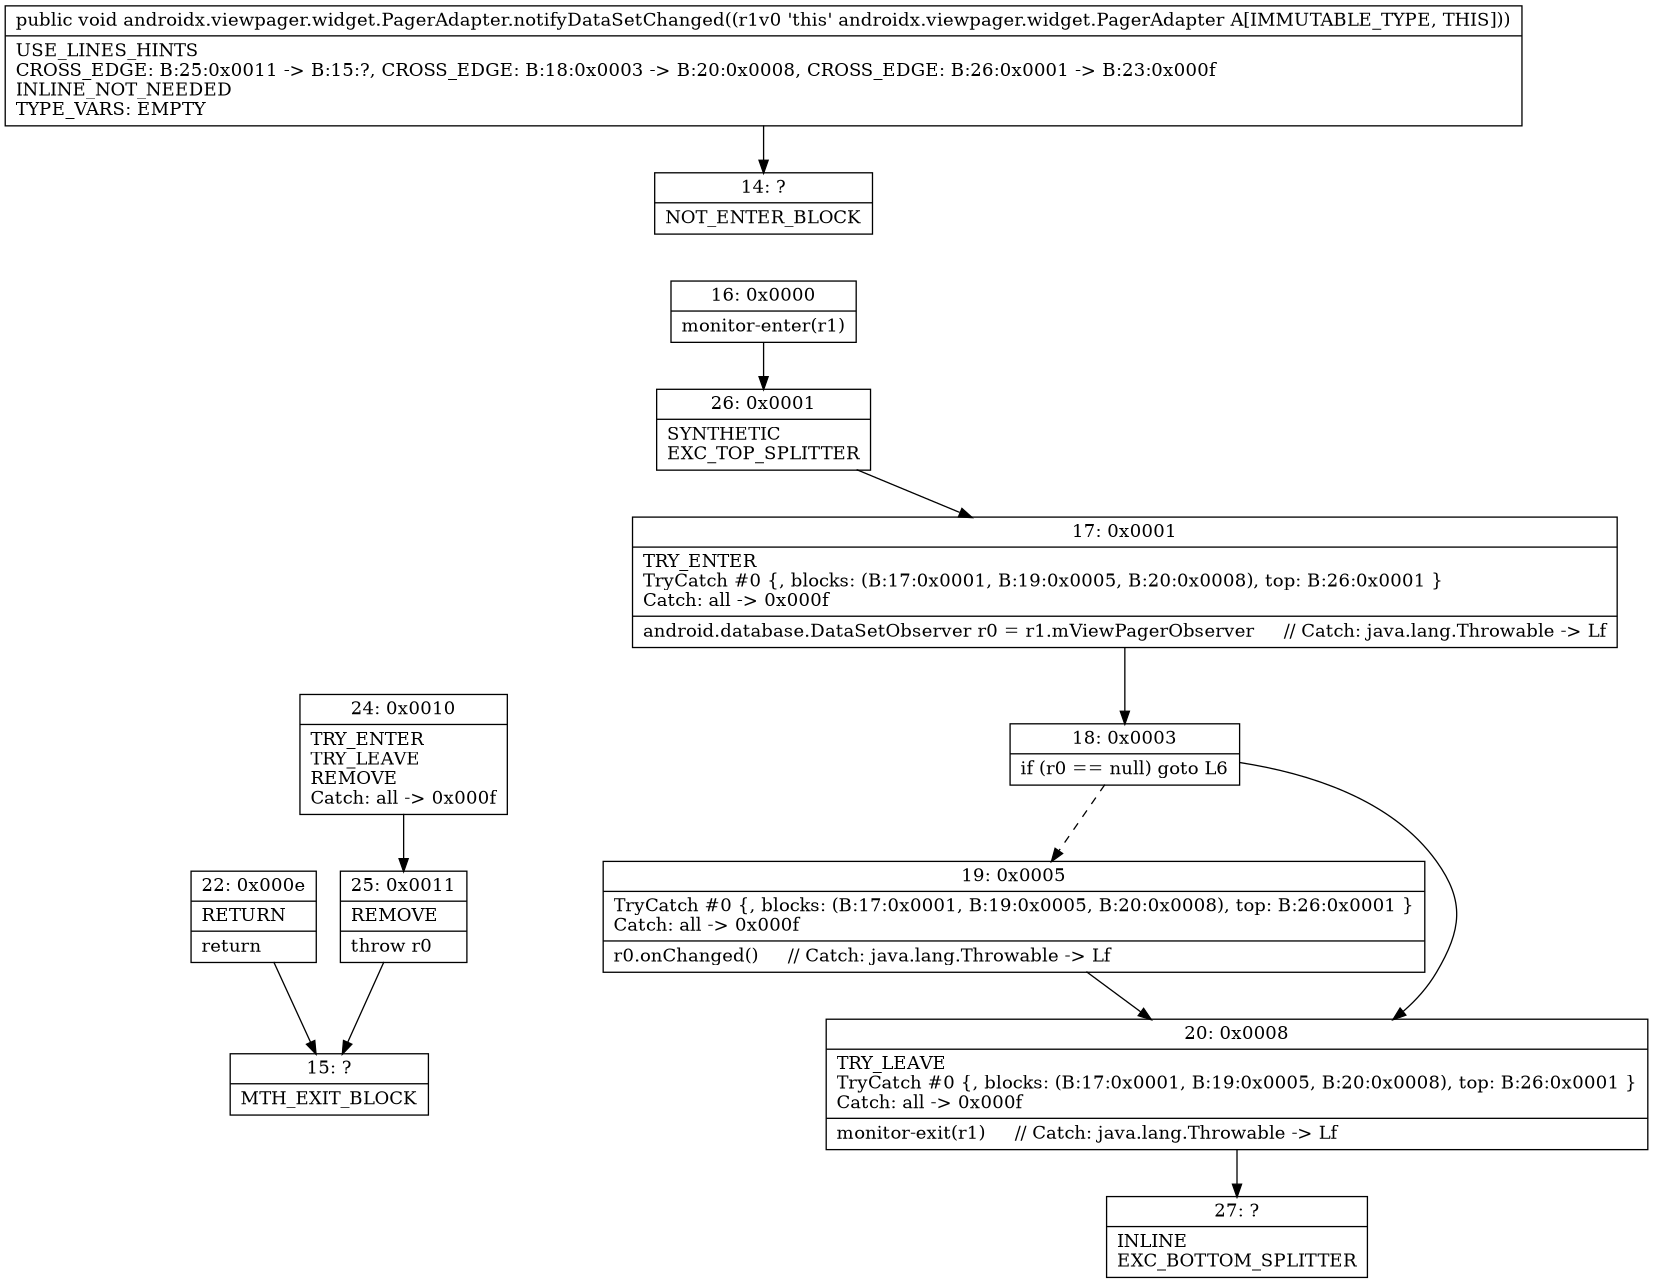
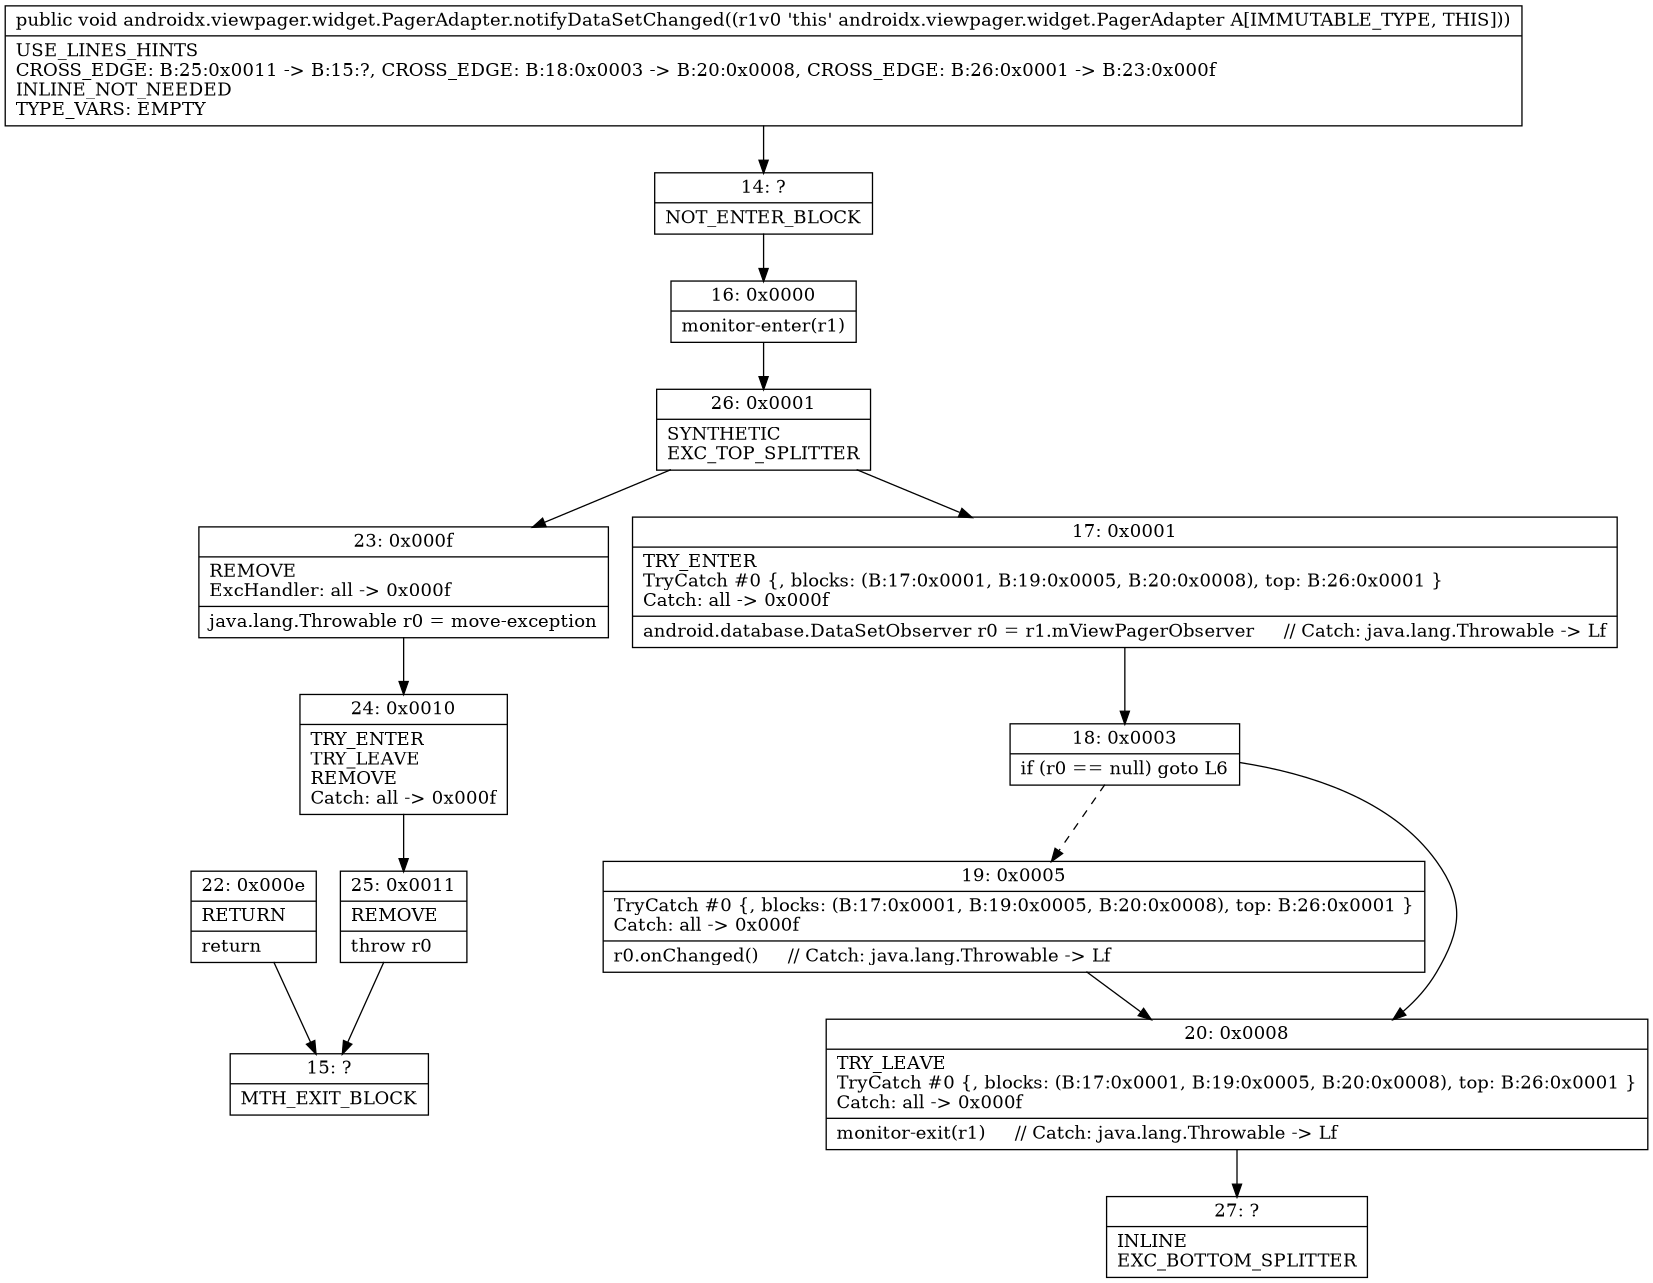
none -> (764, 251)
none -> (404, 582)
